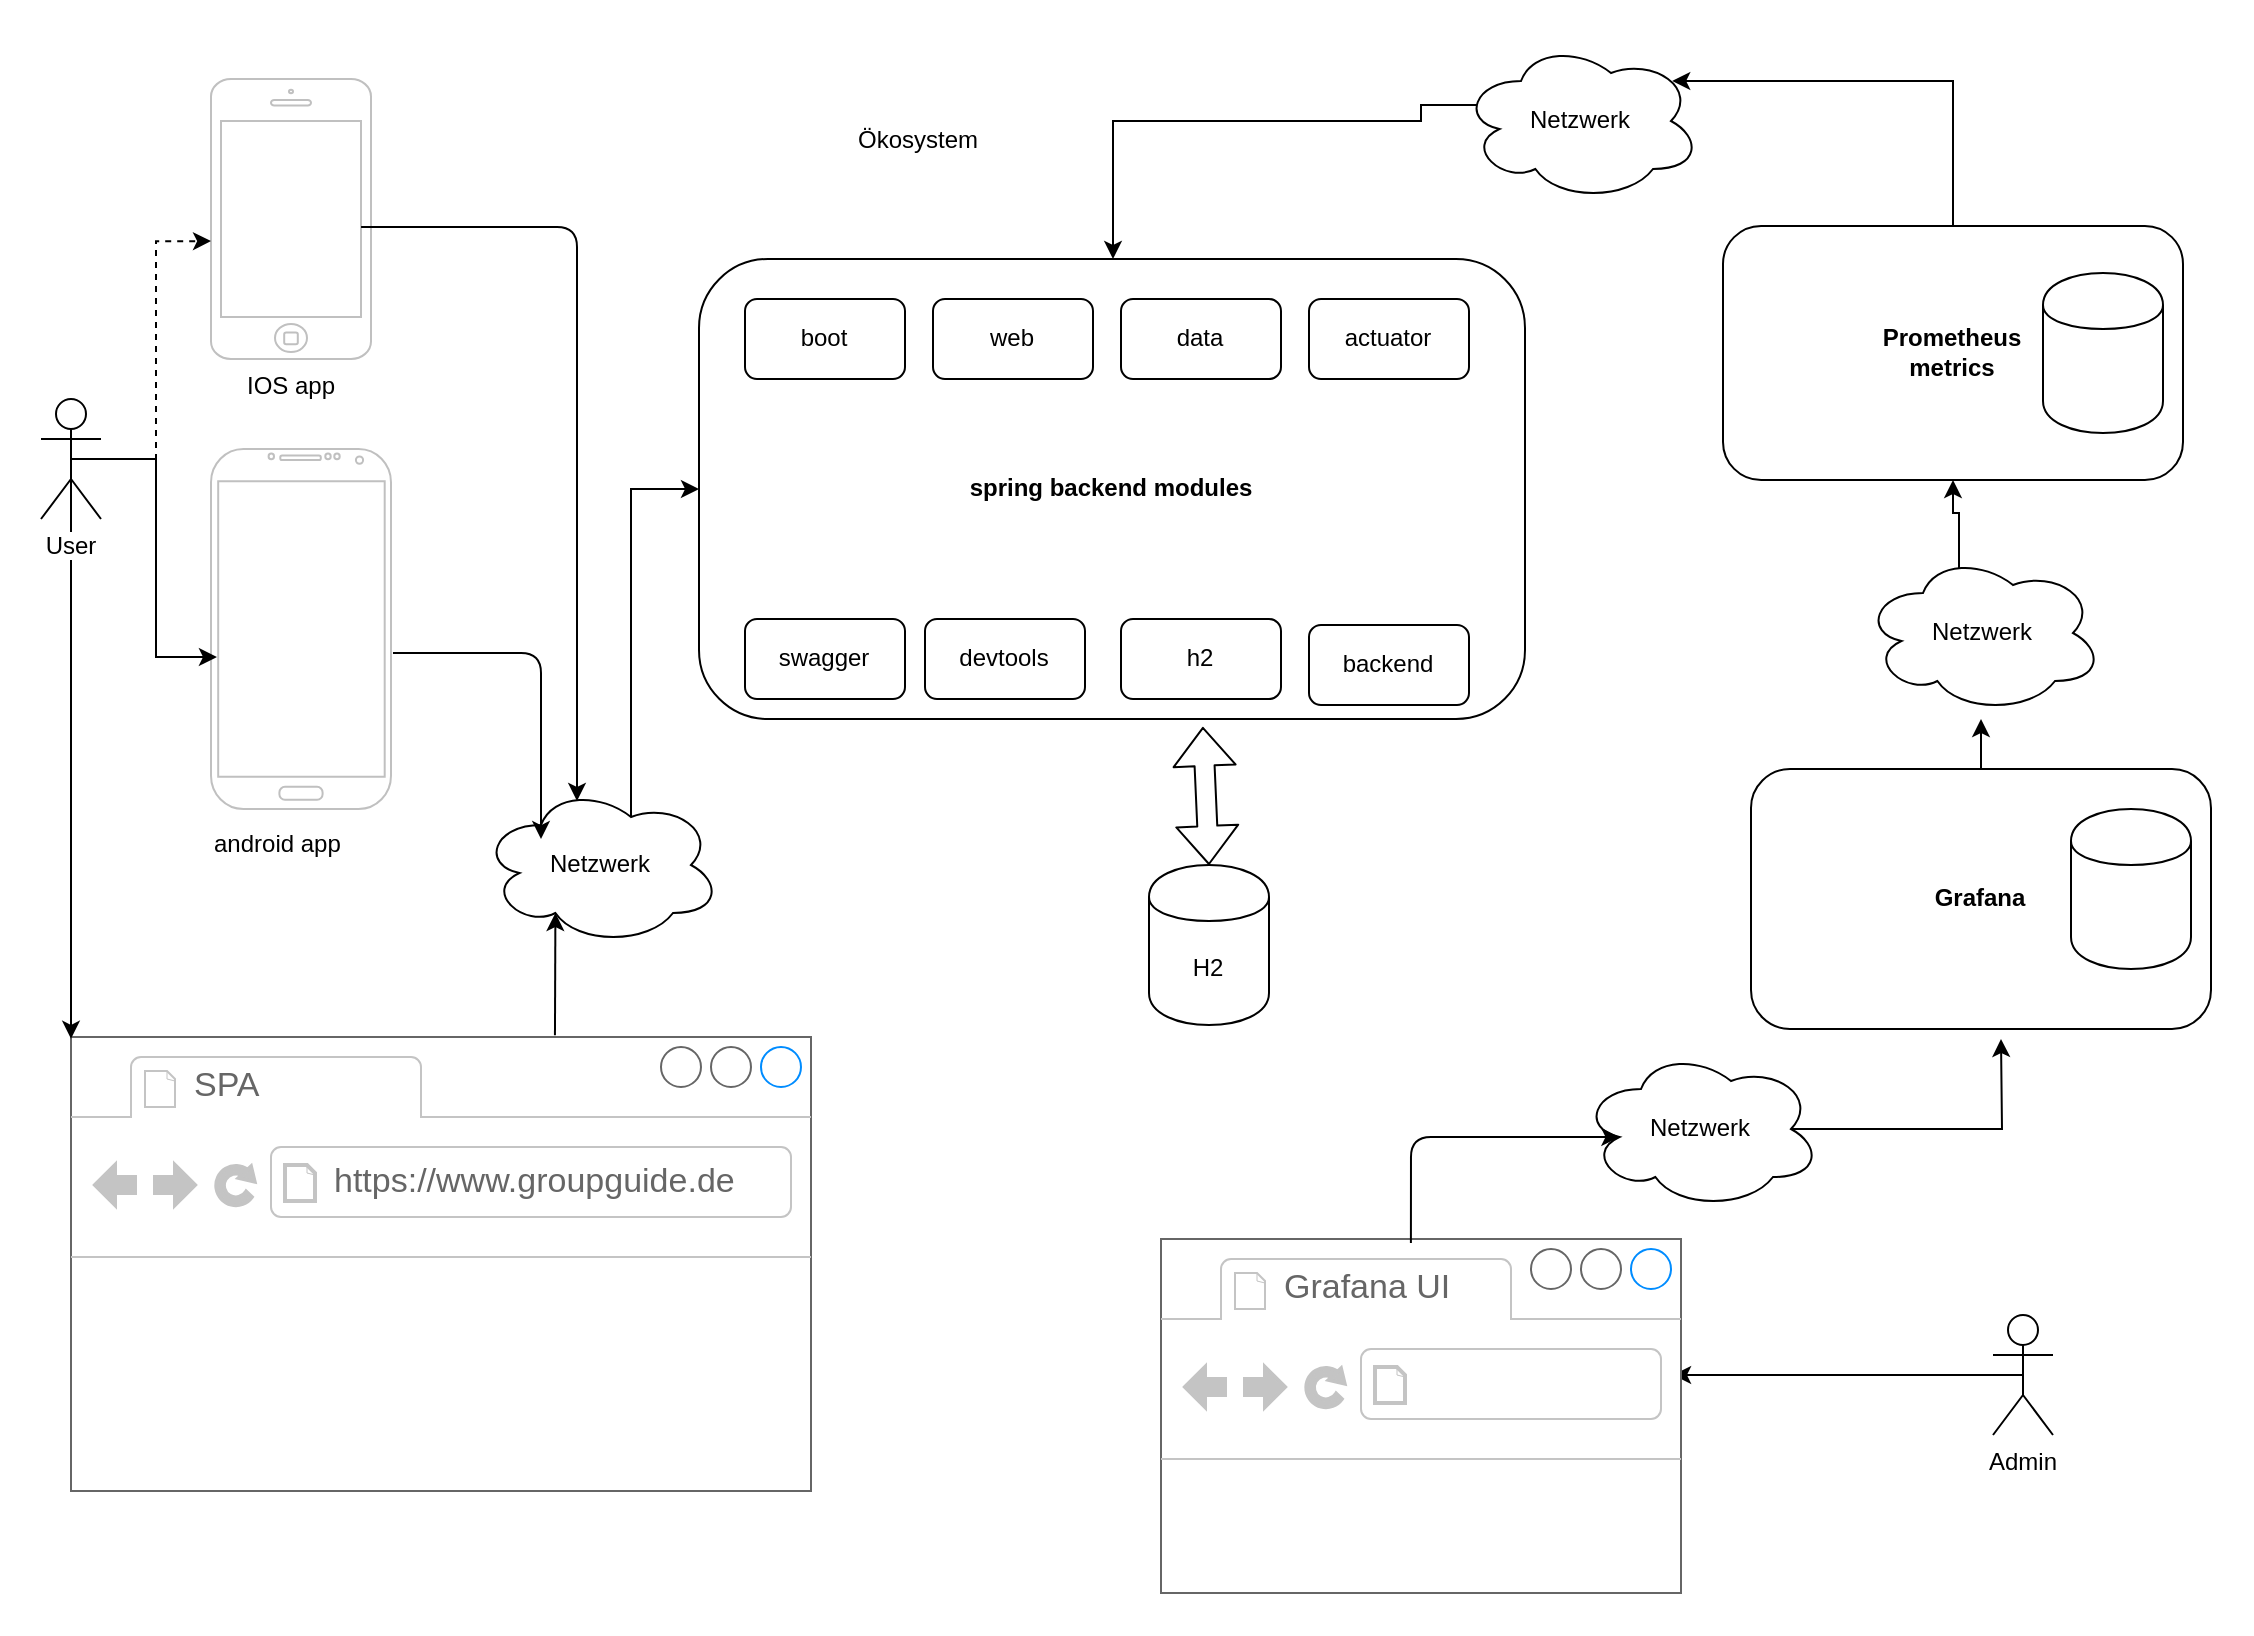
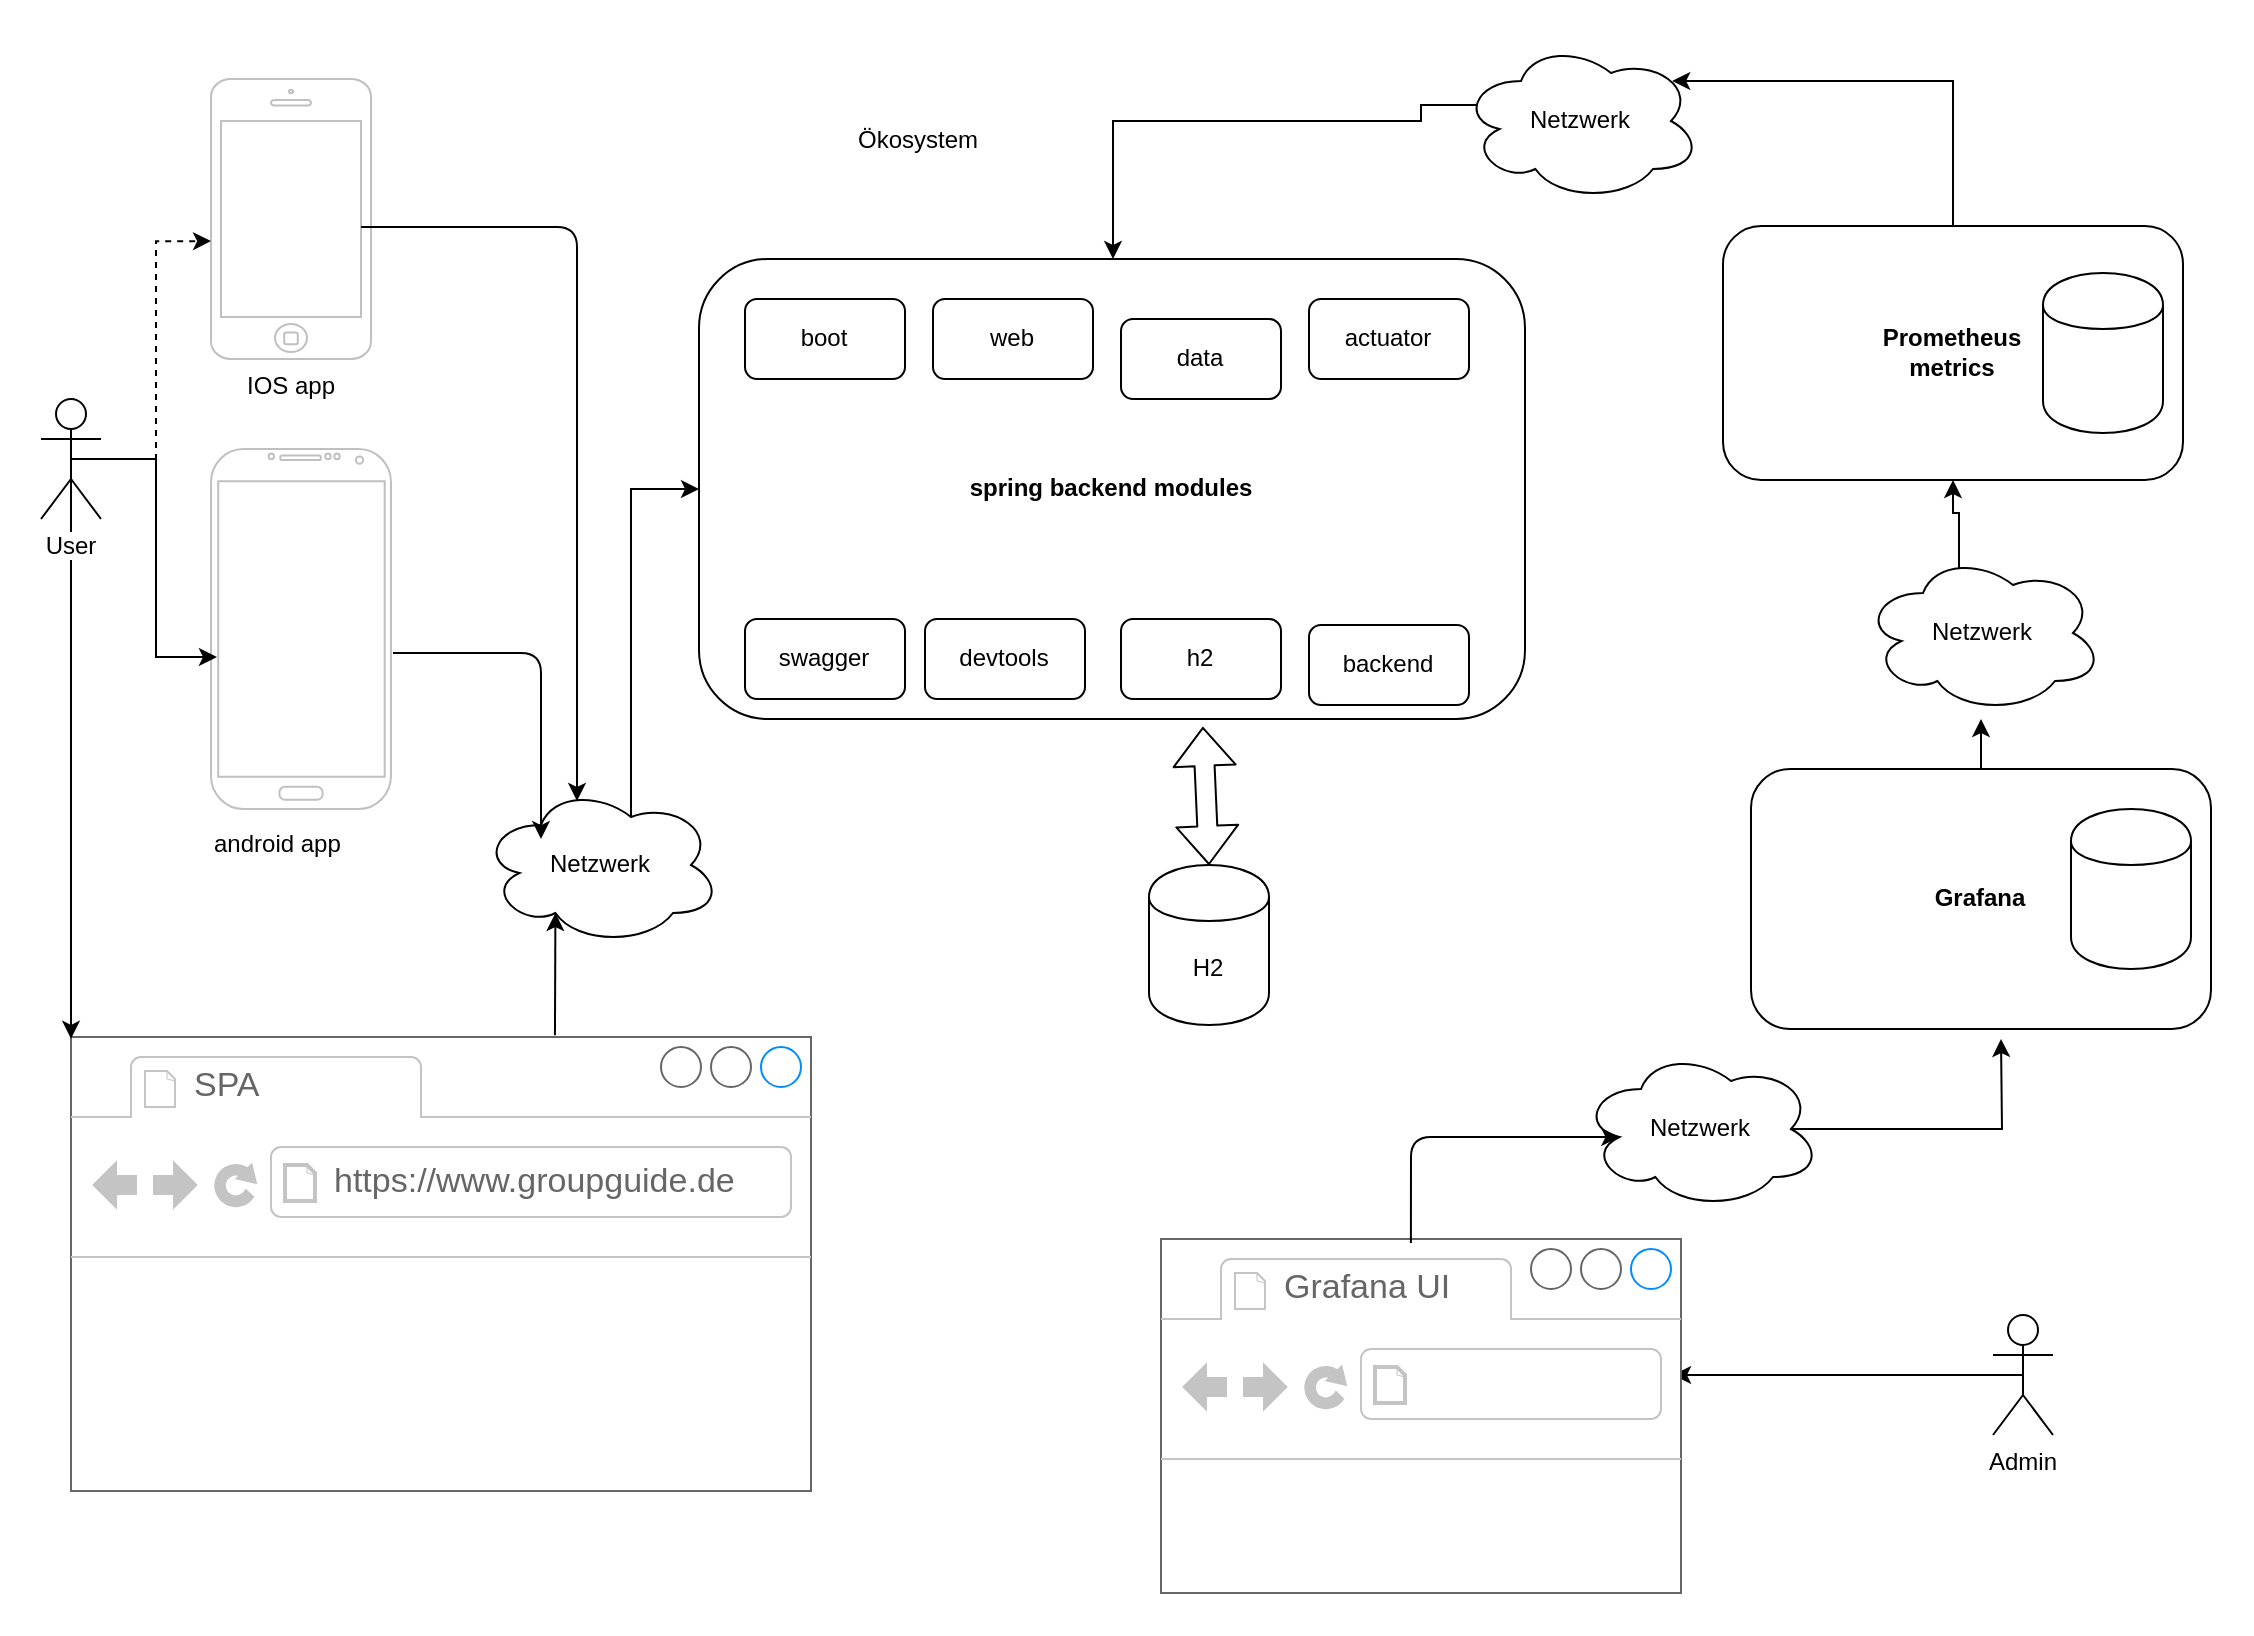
(1201, 339) -> (1201, 359)
